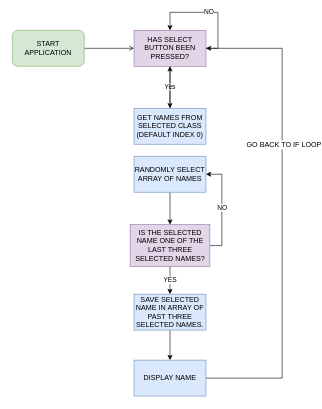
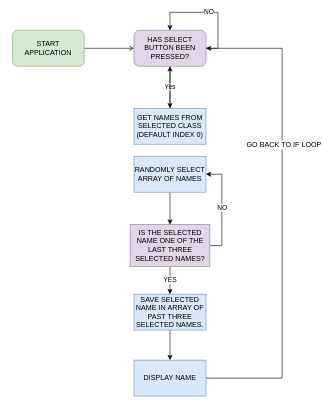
(170, 48) -> (170, 48)
